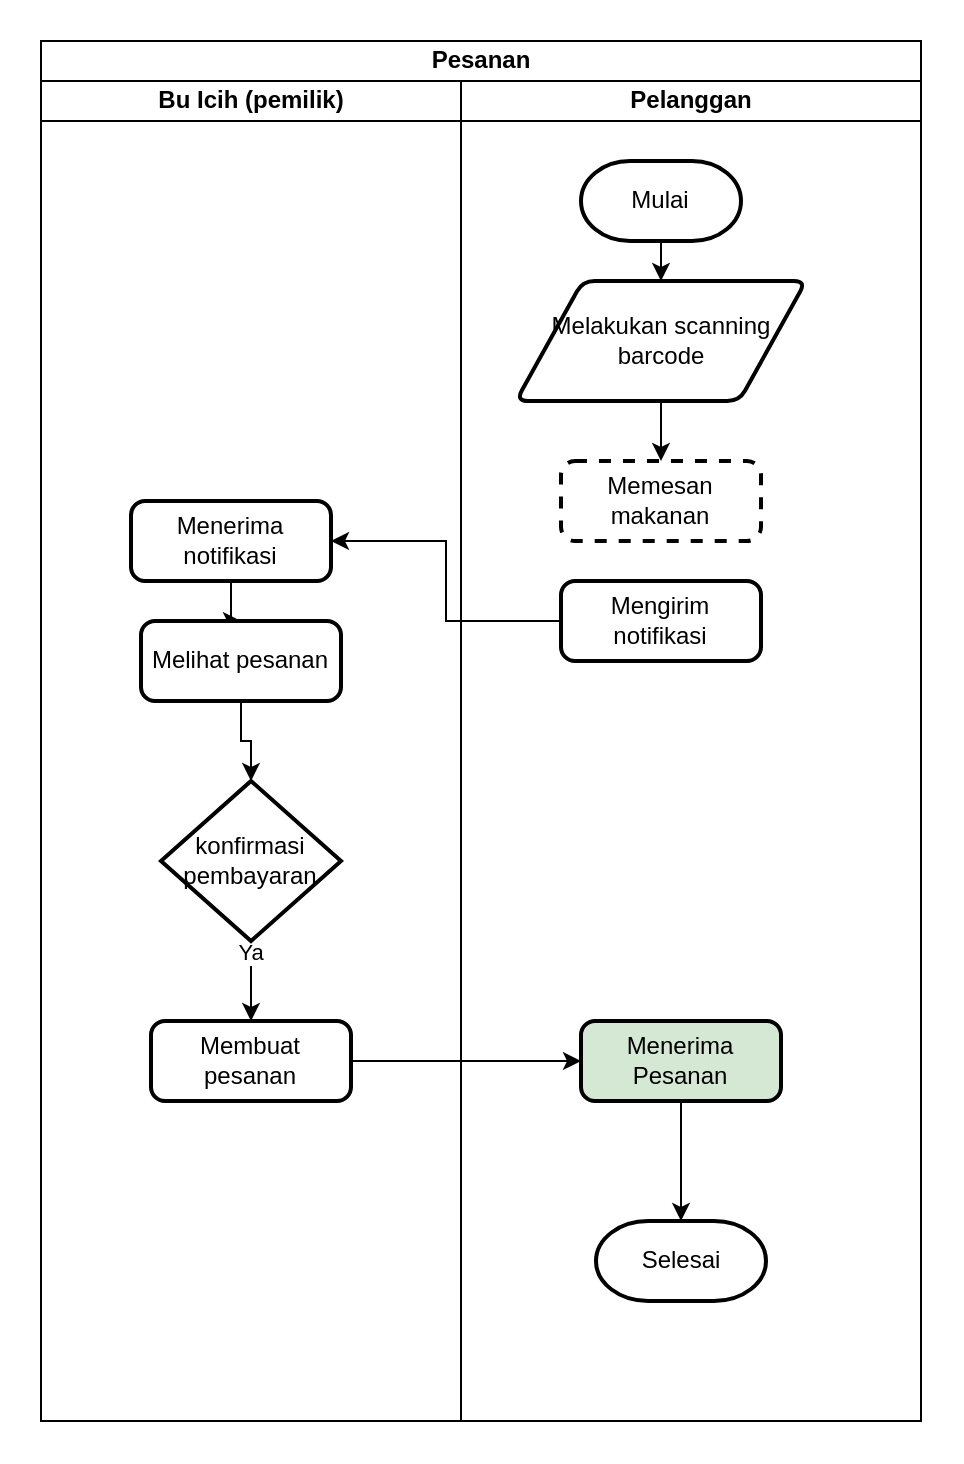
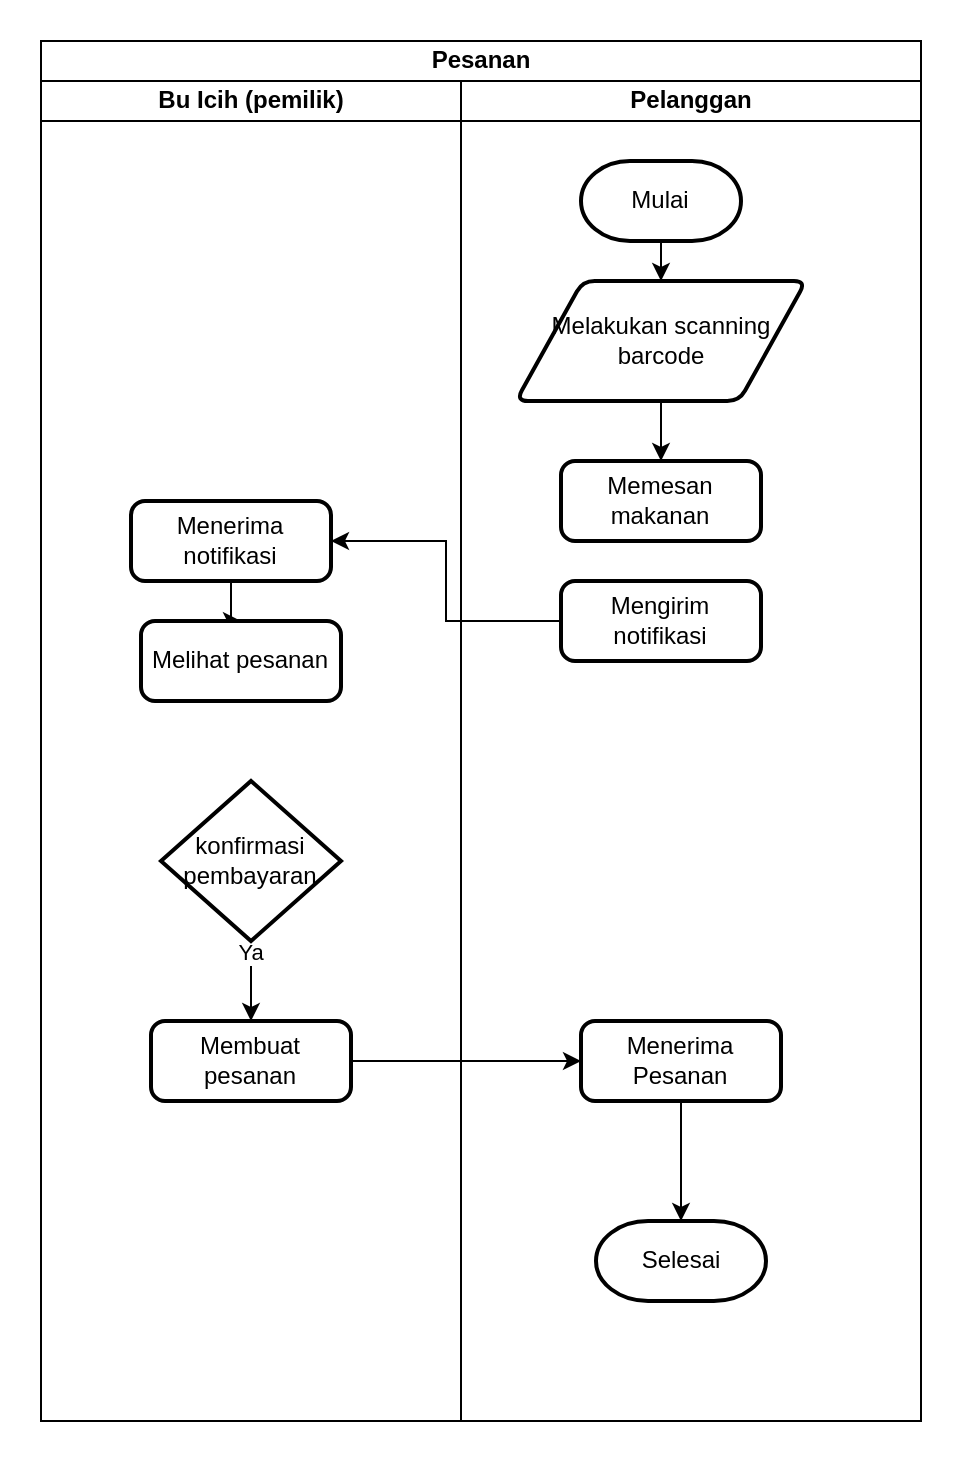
(661, 501) -> (661, 501)
(241, 739) -> none
(681, 1061) -> (681, 1061)
